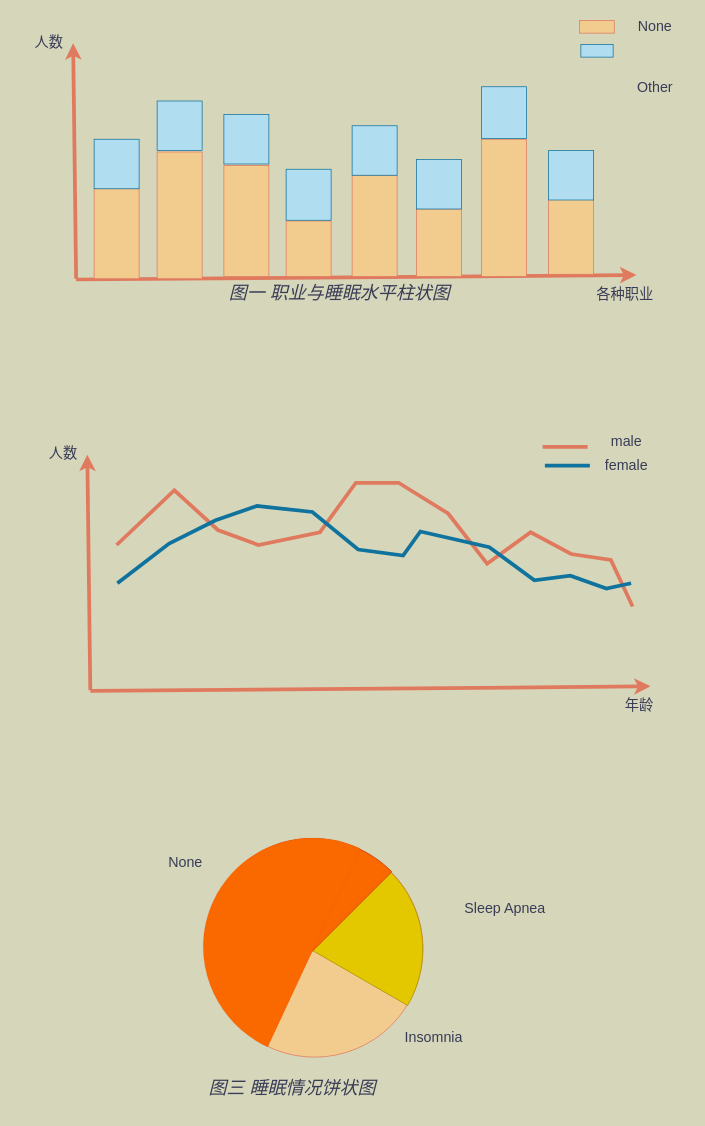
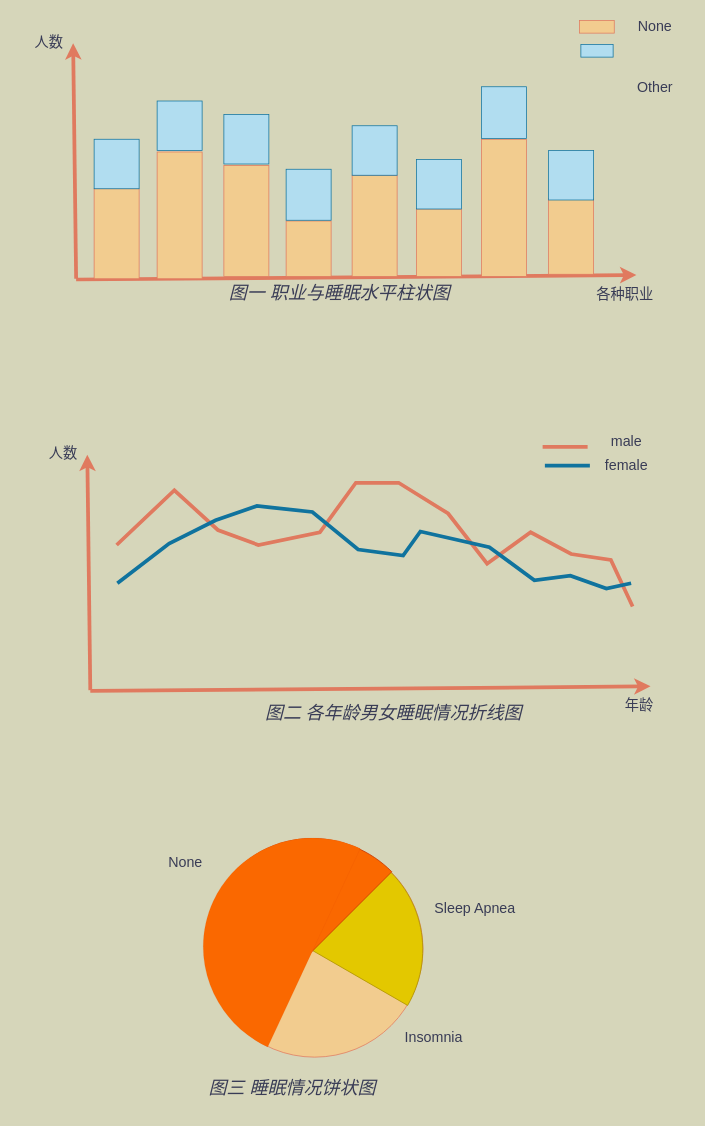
none -> (389, 714)
(505, 908) -> (475, 908)
